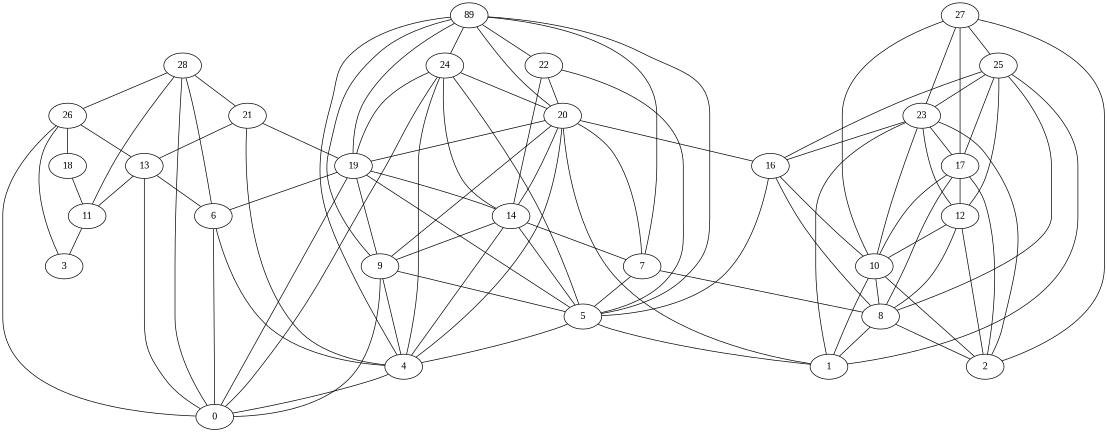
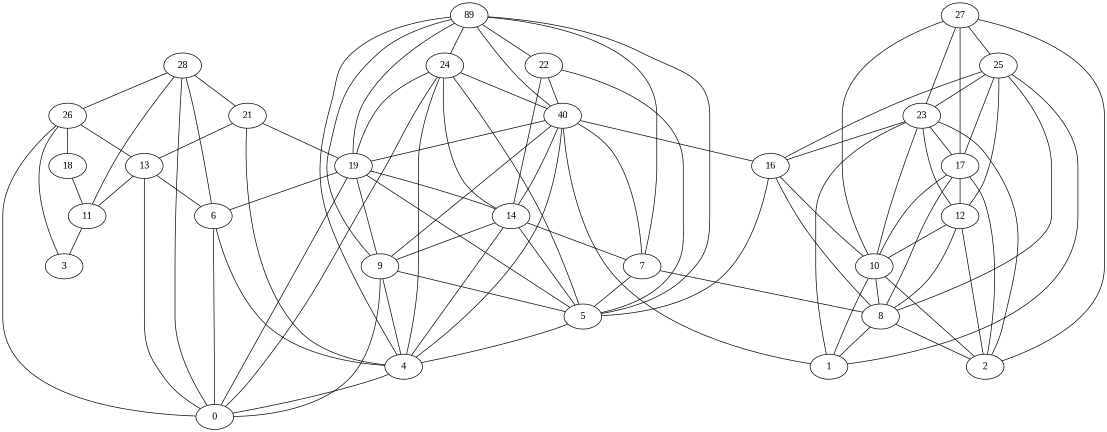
(563, 116) -> (563, 116)
(703, 350) -> none
